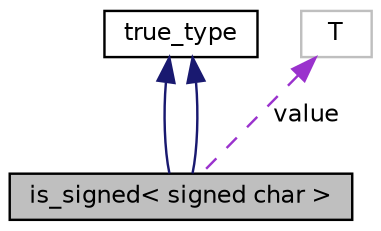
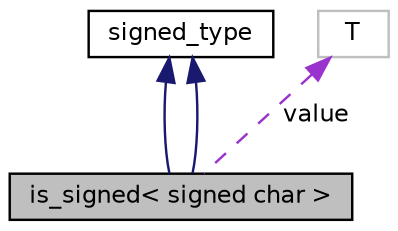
(181, 34) -> (181, 34)
